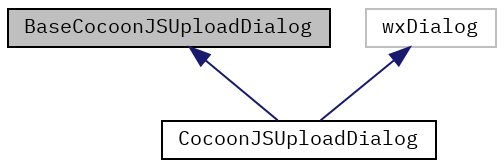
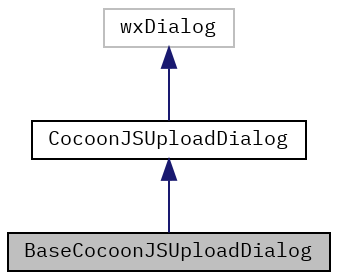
(242, 90) -> (169, 206)
